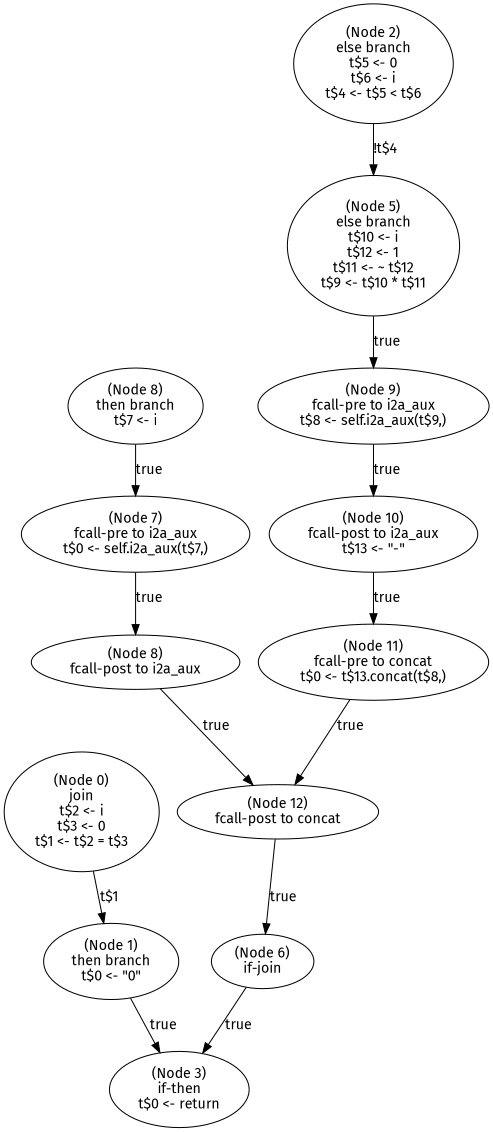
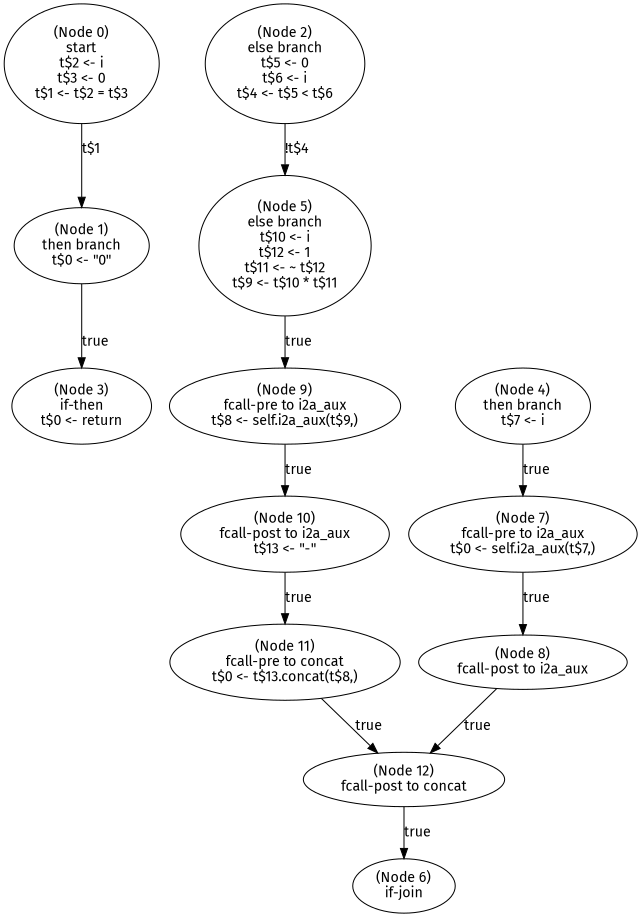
(136, 406) -> (523, 406)
(82, 812) -> (82, 64)
(227, 1016) -> none
